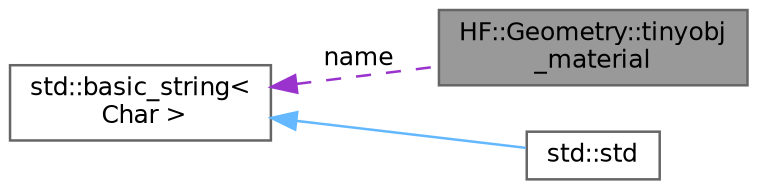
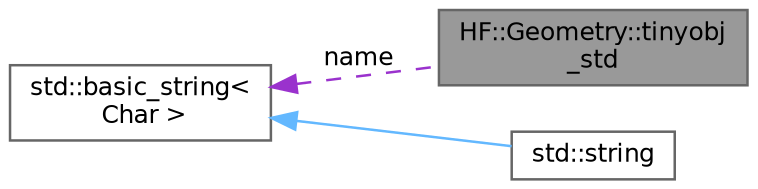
(593, 48) -> (593, 48)
(593, 156) -> (593, 156)
